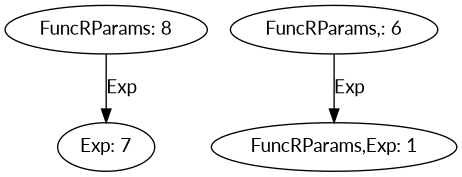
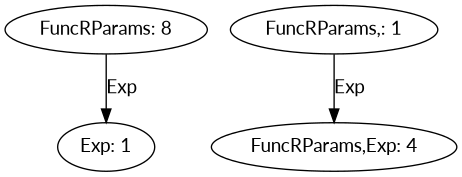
(334, 30) -> (334, 30)
(106, 147) -> (106, 147)
(334, 147) -> (334, 147)
